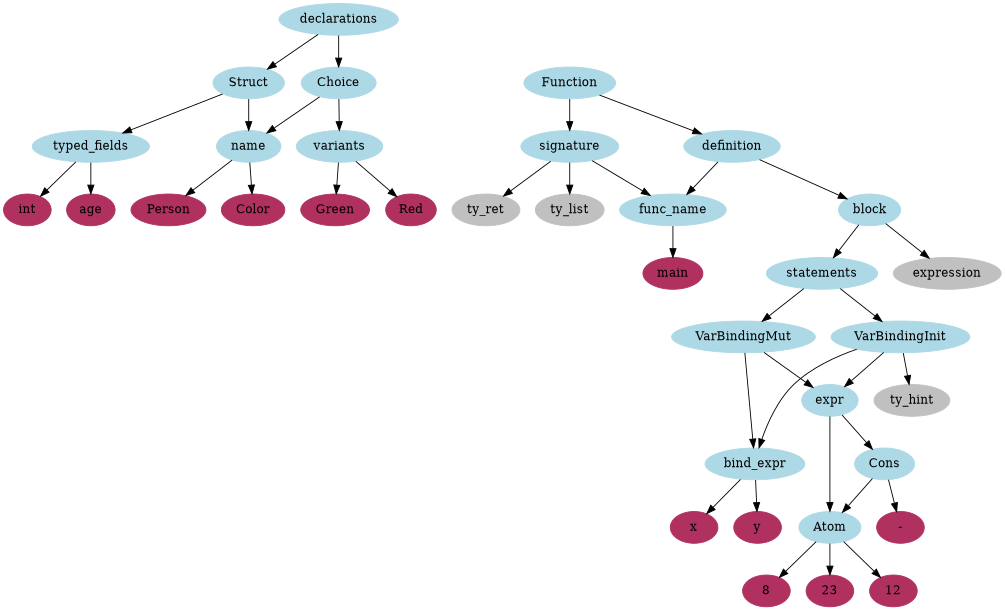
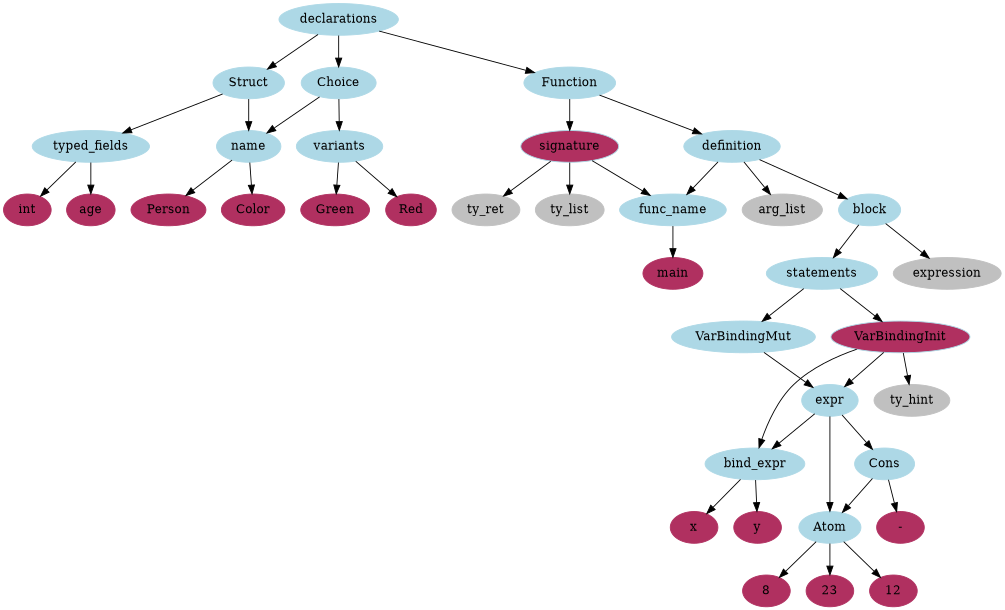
none -> (453, 51)
(570, 146) -> (570, 146)
none -> (782, 210)
(900, 337) -> (900, 337)
(749, 396) -> (797, 428)
